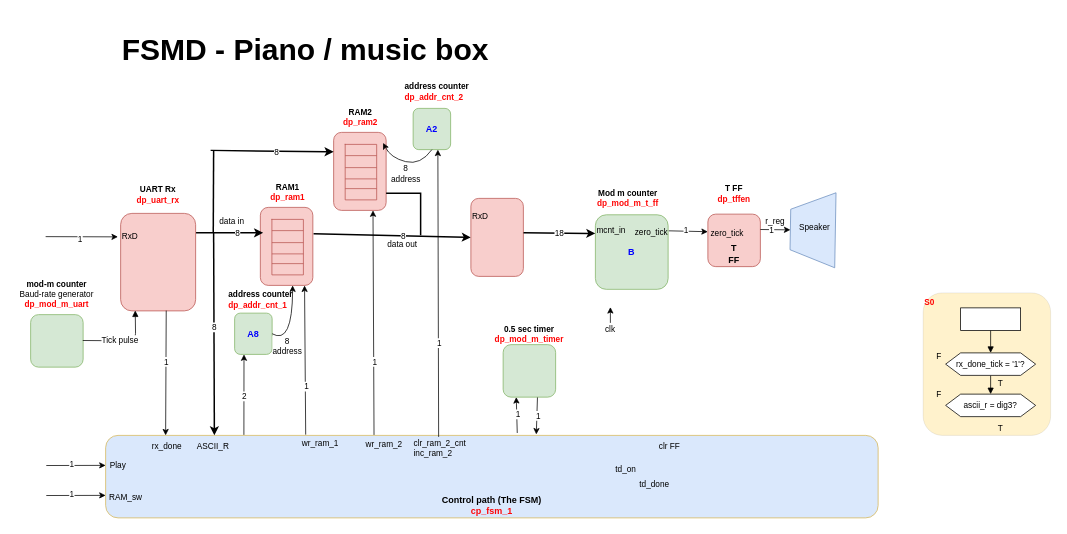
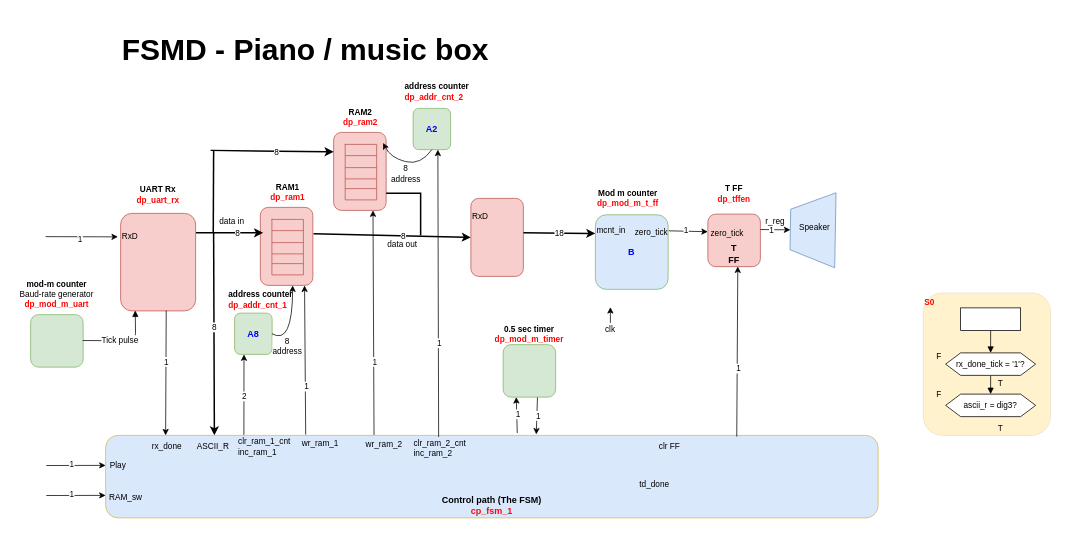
(632, 252) -> (632, 252)
none -> (737, 322)
none -> (263, 447)
(633, 469) -> none
